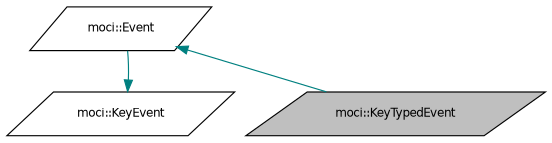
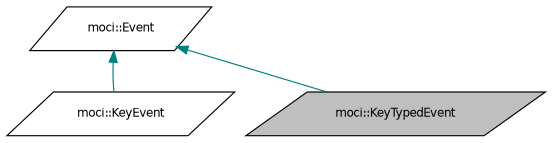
(128, 65) -> (113, 77)
